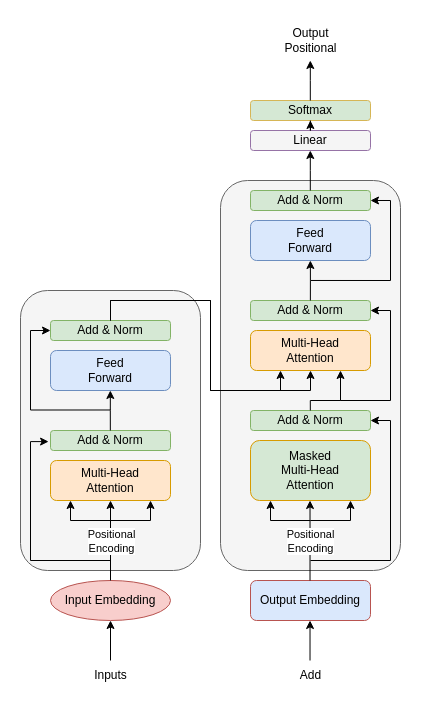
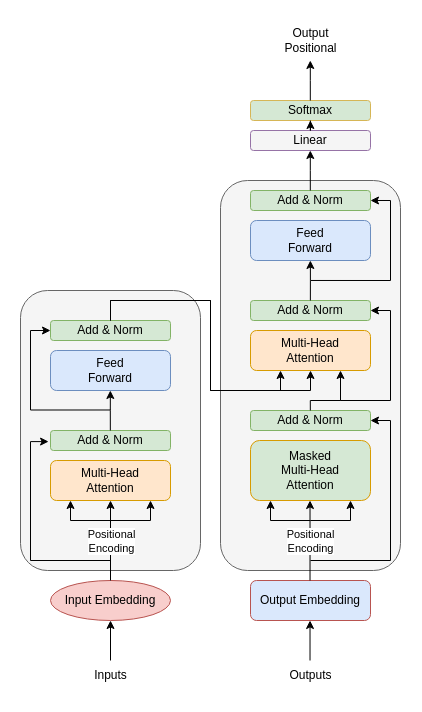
(311, 676) -> (311, 676)
